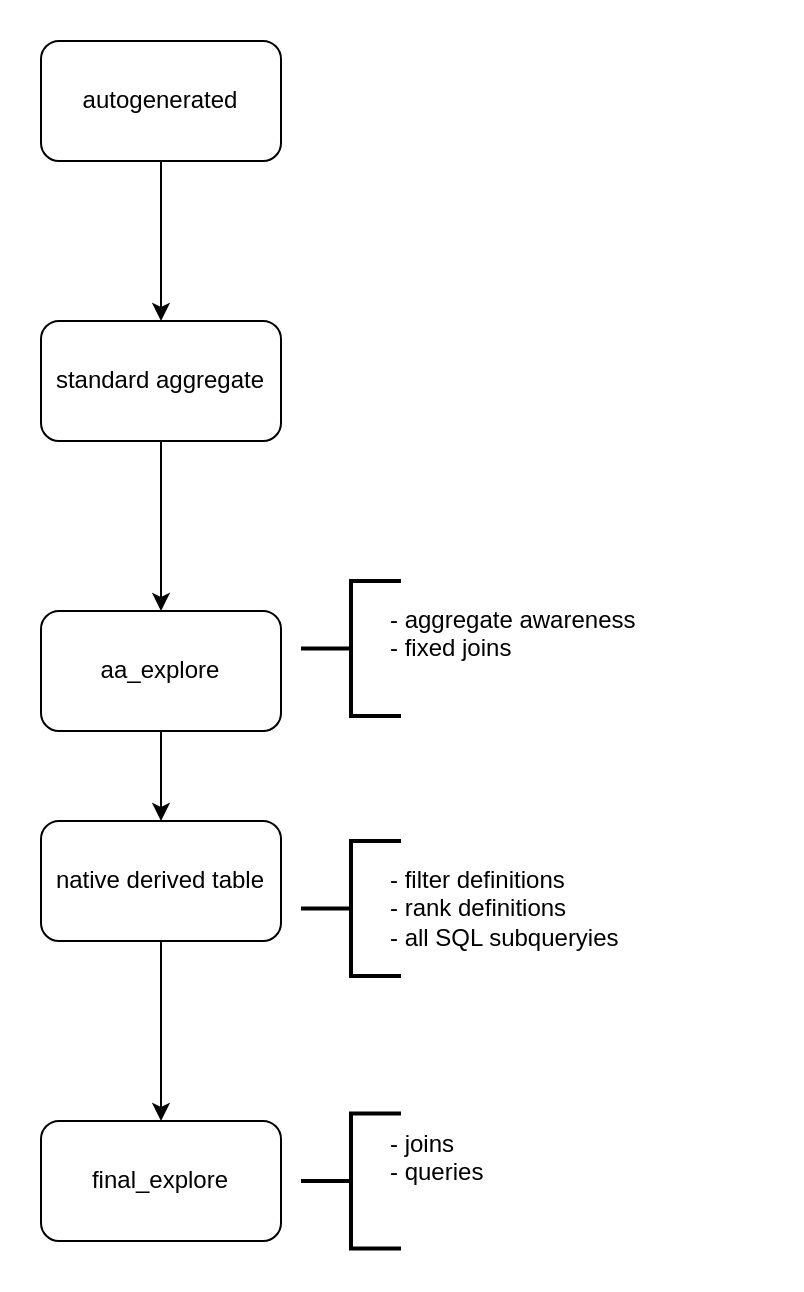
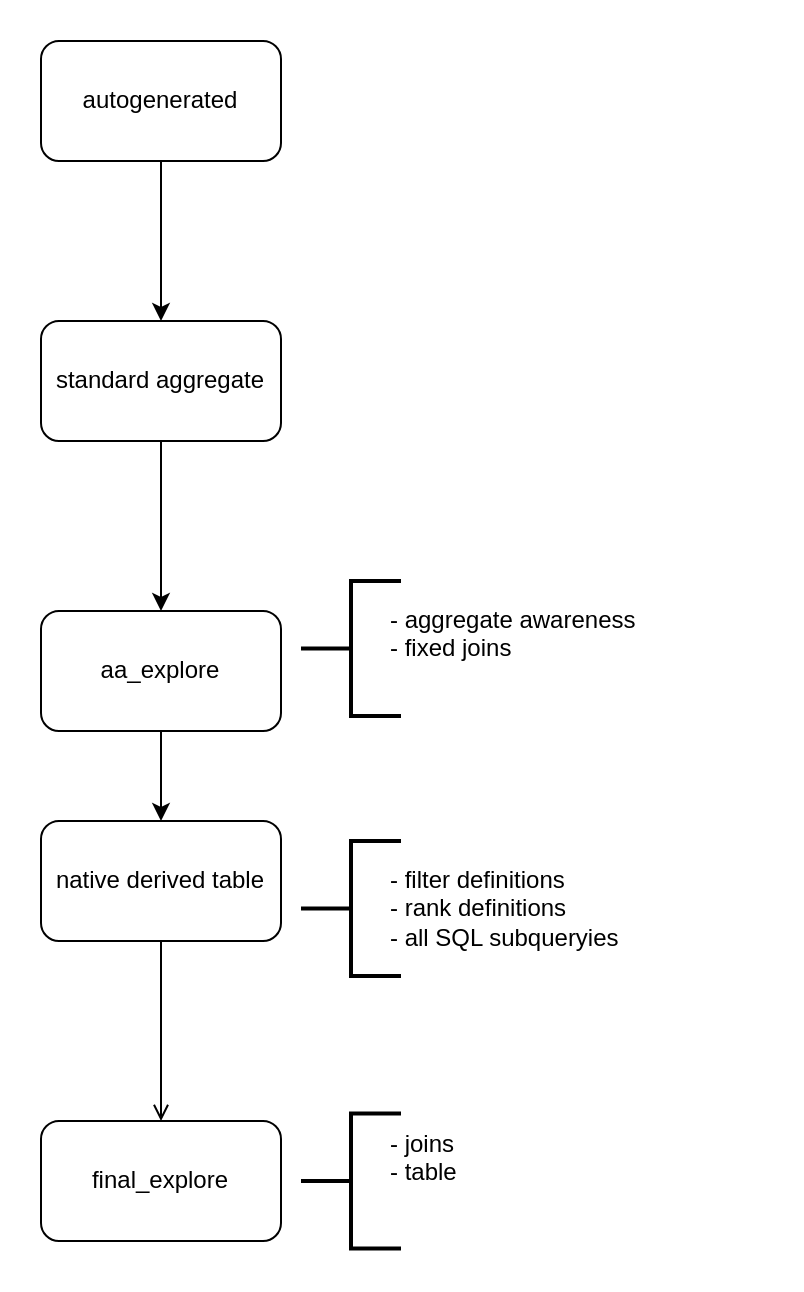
(161, 1106) -> (161, 1108)
(445, 1160) -> (432, 1160)
